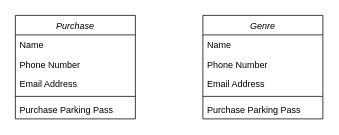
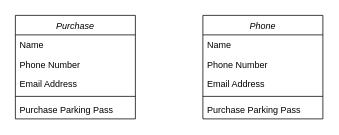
(263, 26) -> (263, 26)
